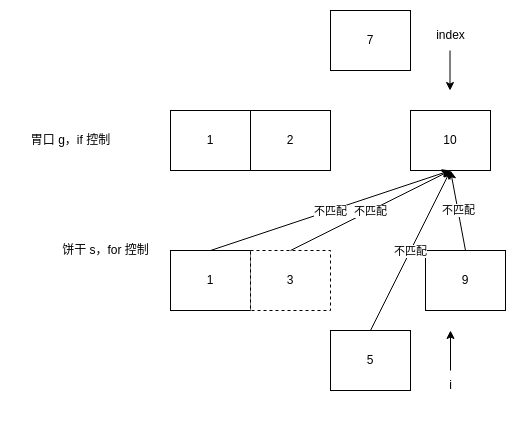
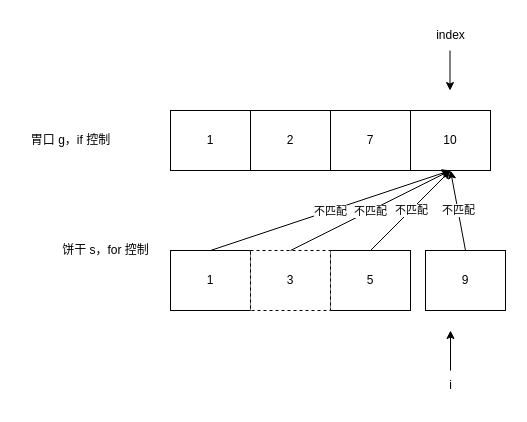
(371, 41) -> (371, 141)
(371, 361) -> (371, 281)
